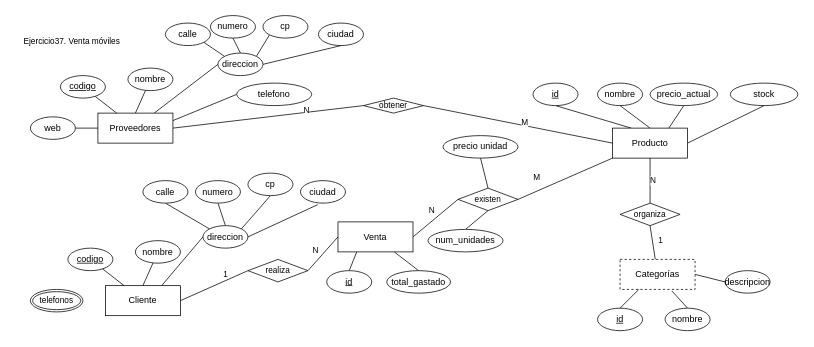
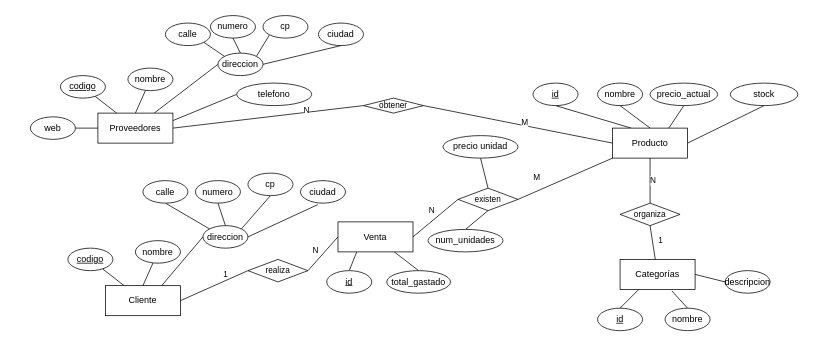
(72, 42) -> none
(657, 274) -> (657, 274)
(57, 300) -> none
